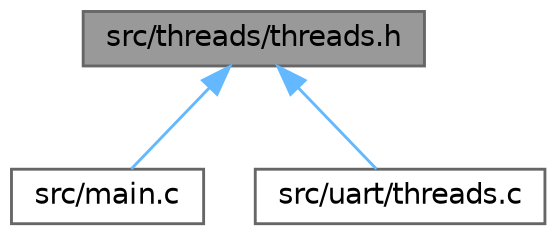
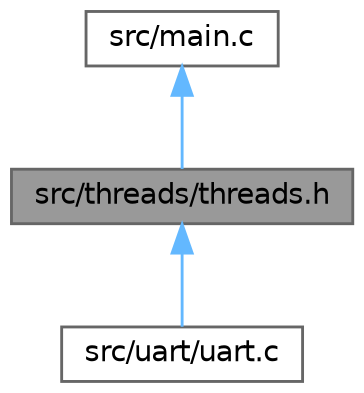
(170, 128) -> (182, 132)
(400, 196) -> (182, 354)
